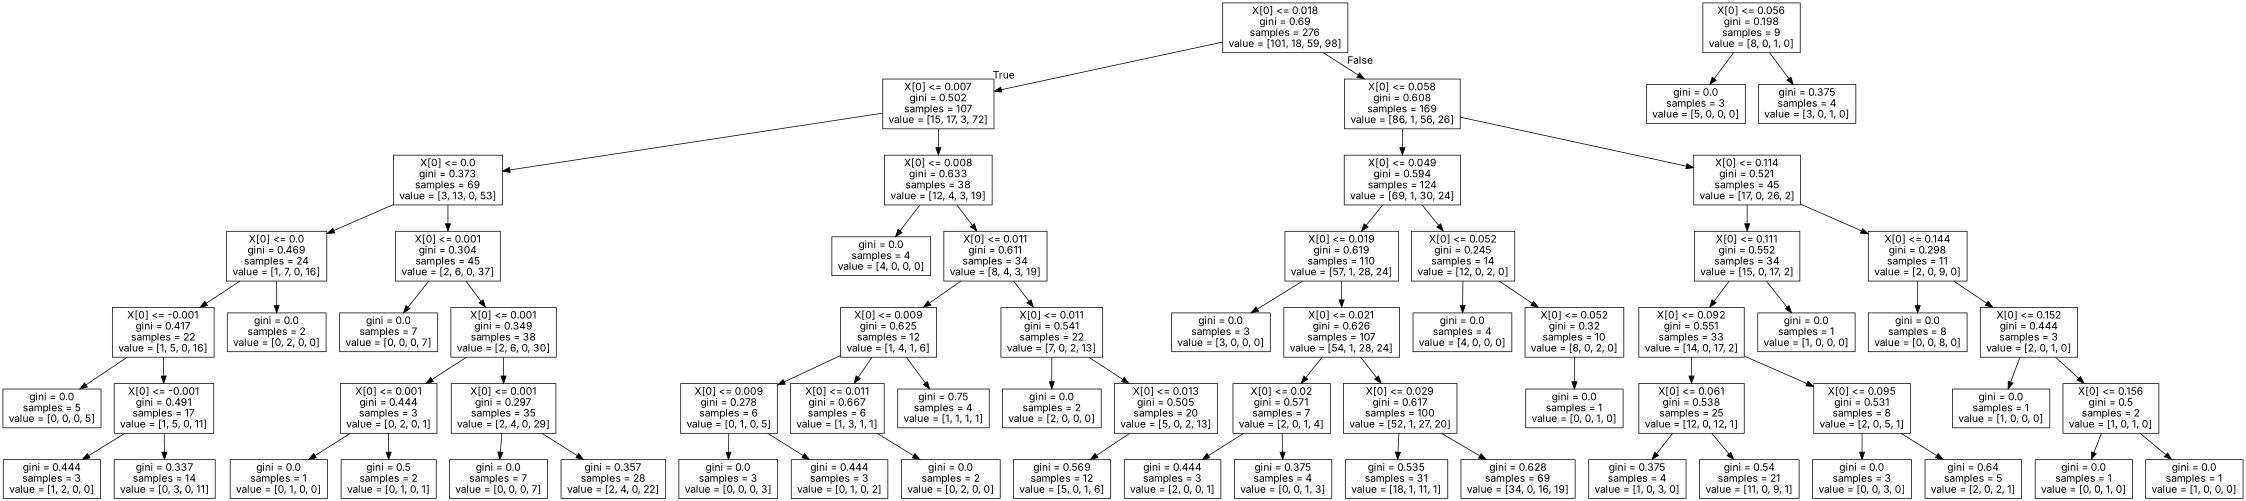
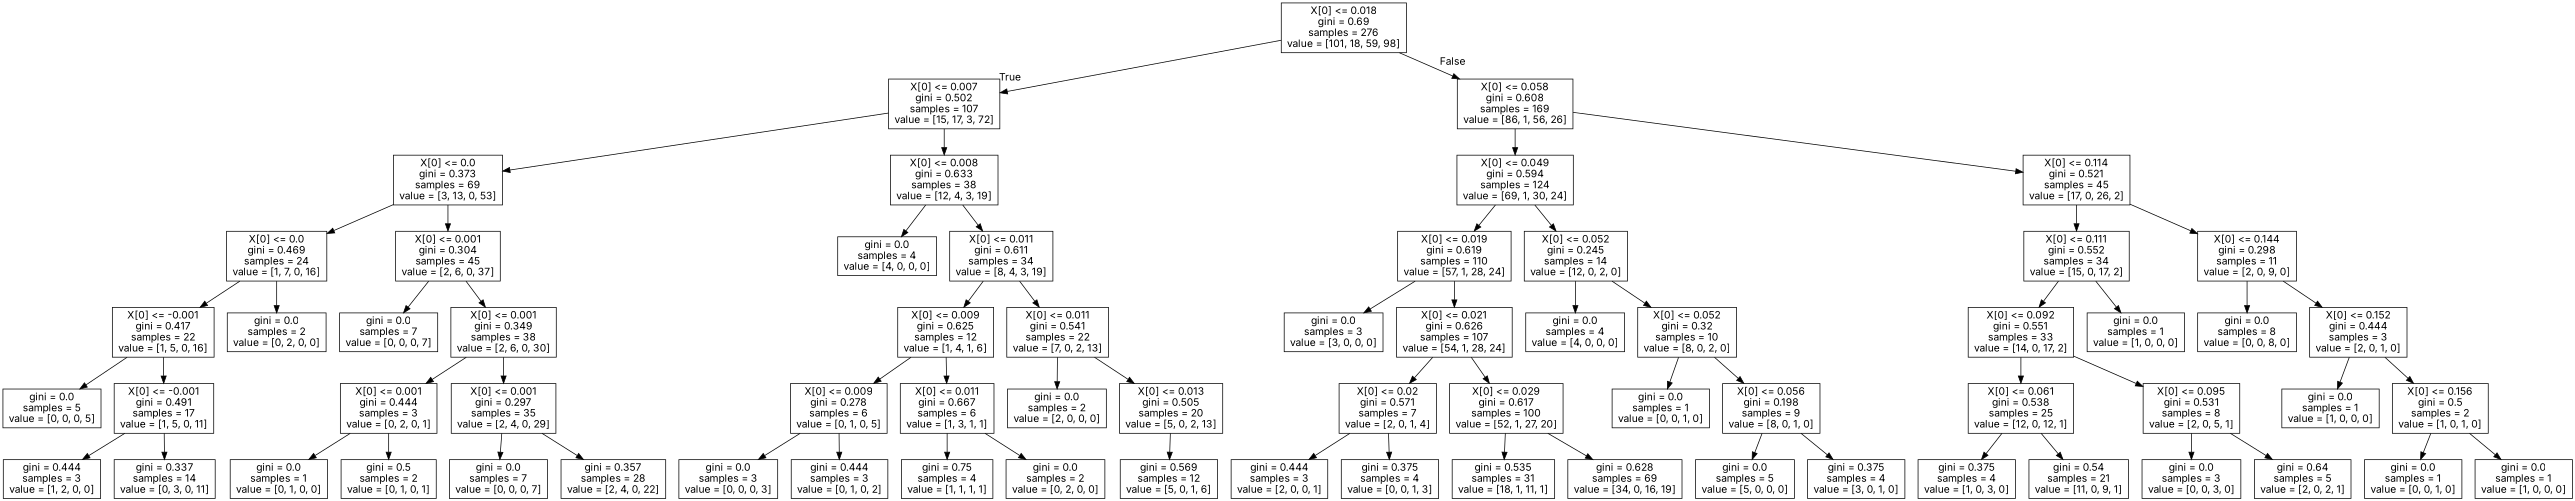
(1696, 104) -> (1745, 479)
none -> (1726, 368)
(916, 370) -> (947, 443)
